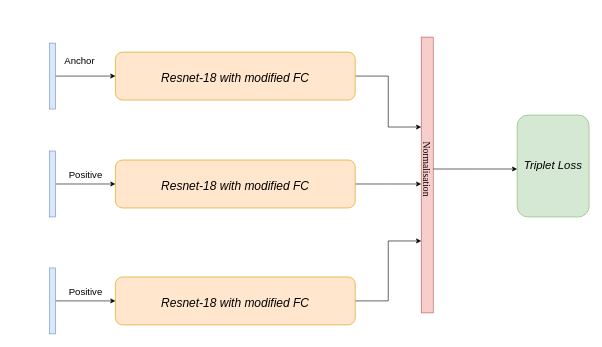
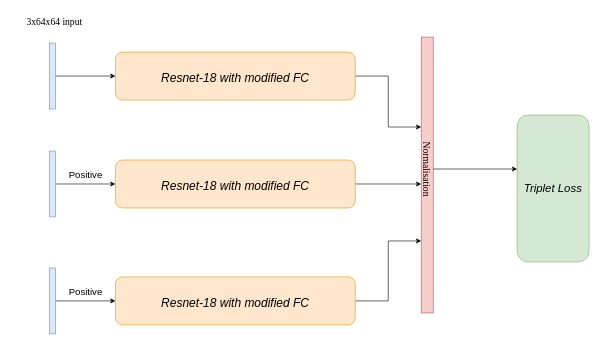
none -> (54, 21)
(80, 61) -> none
(554, 166) -> (554, 188)
